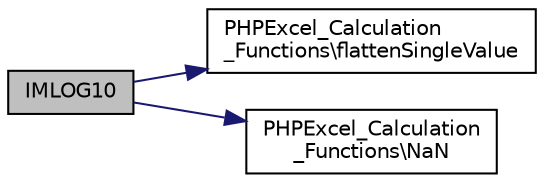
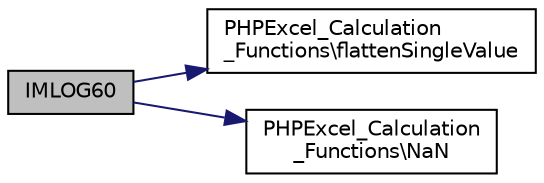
(71, 92) -> (71, 92)
